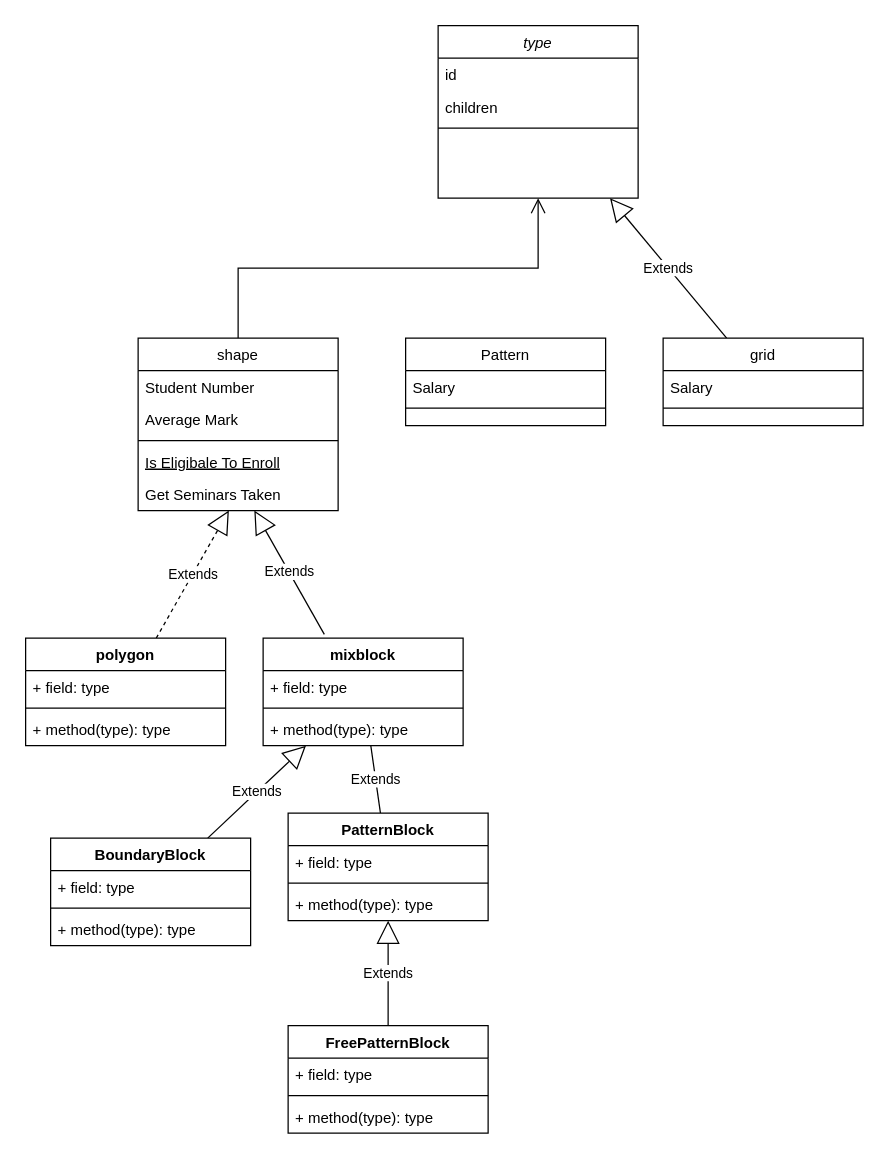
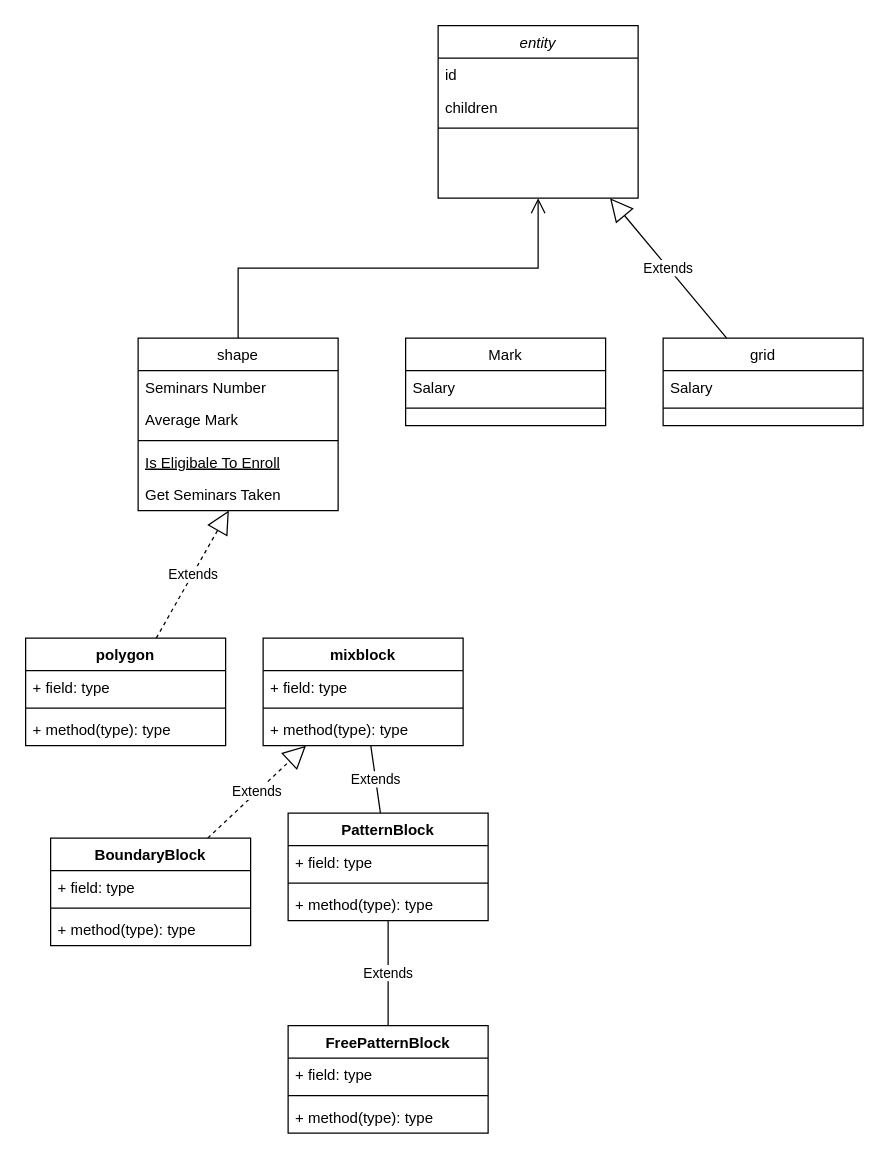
(538, 43) -> (538, 43)
(505, 355) -> (505, 355)
(202, 388) -> (204, 388)
(295, 583) -> none
(227, 820) -> (227, 820)
(388, 944) -> (388, 934)
